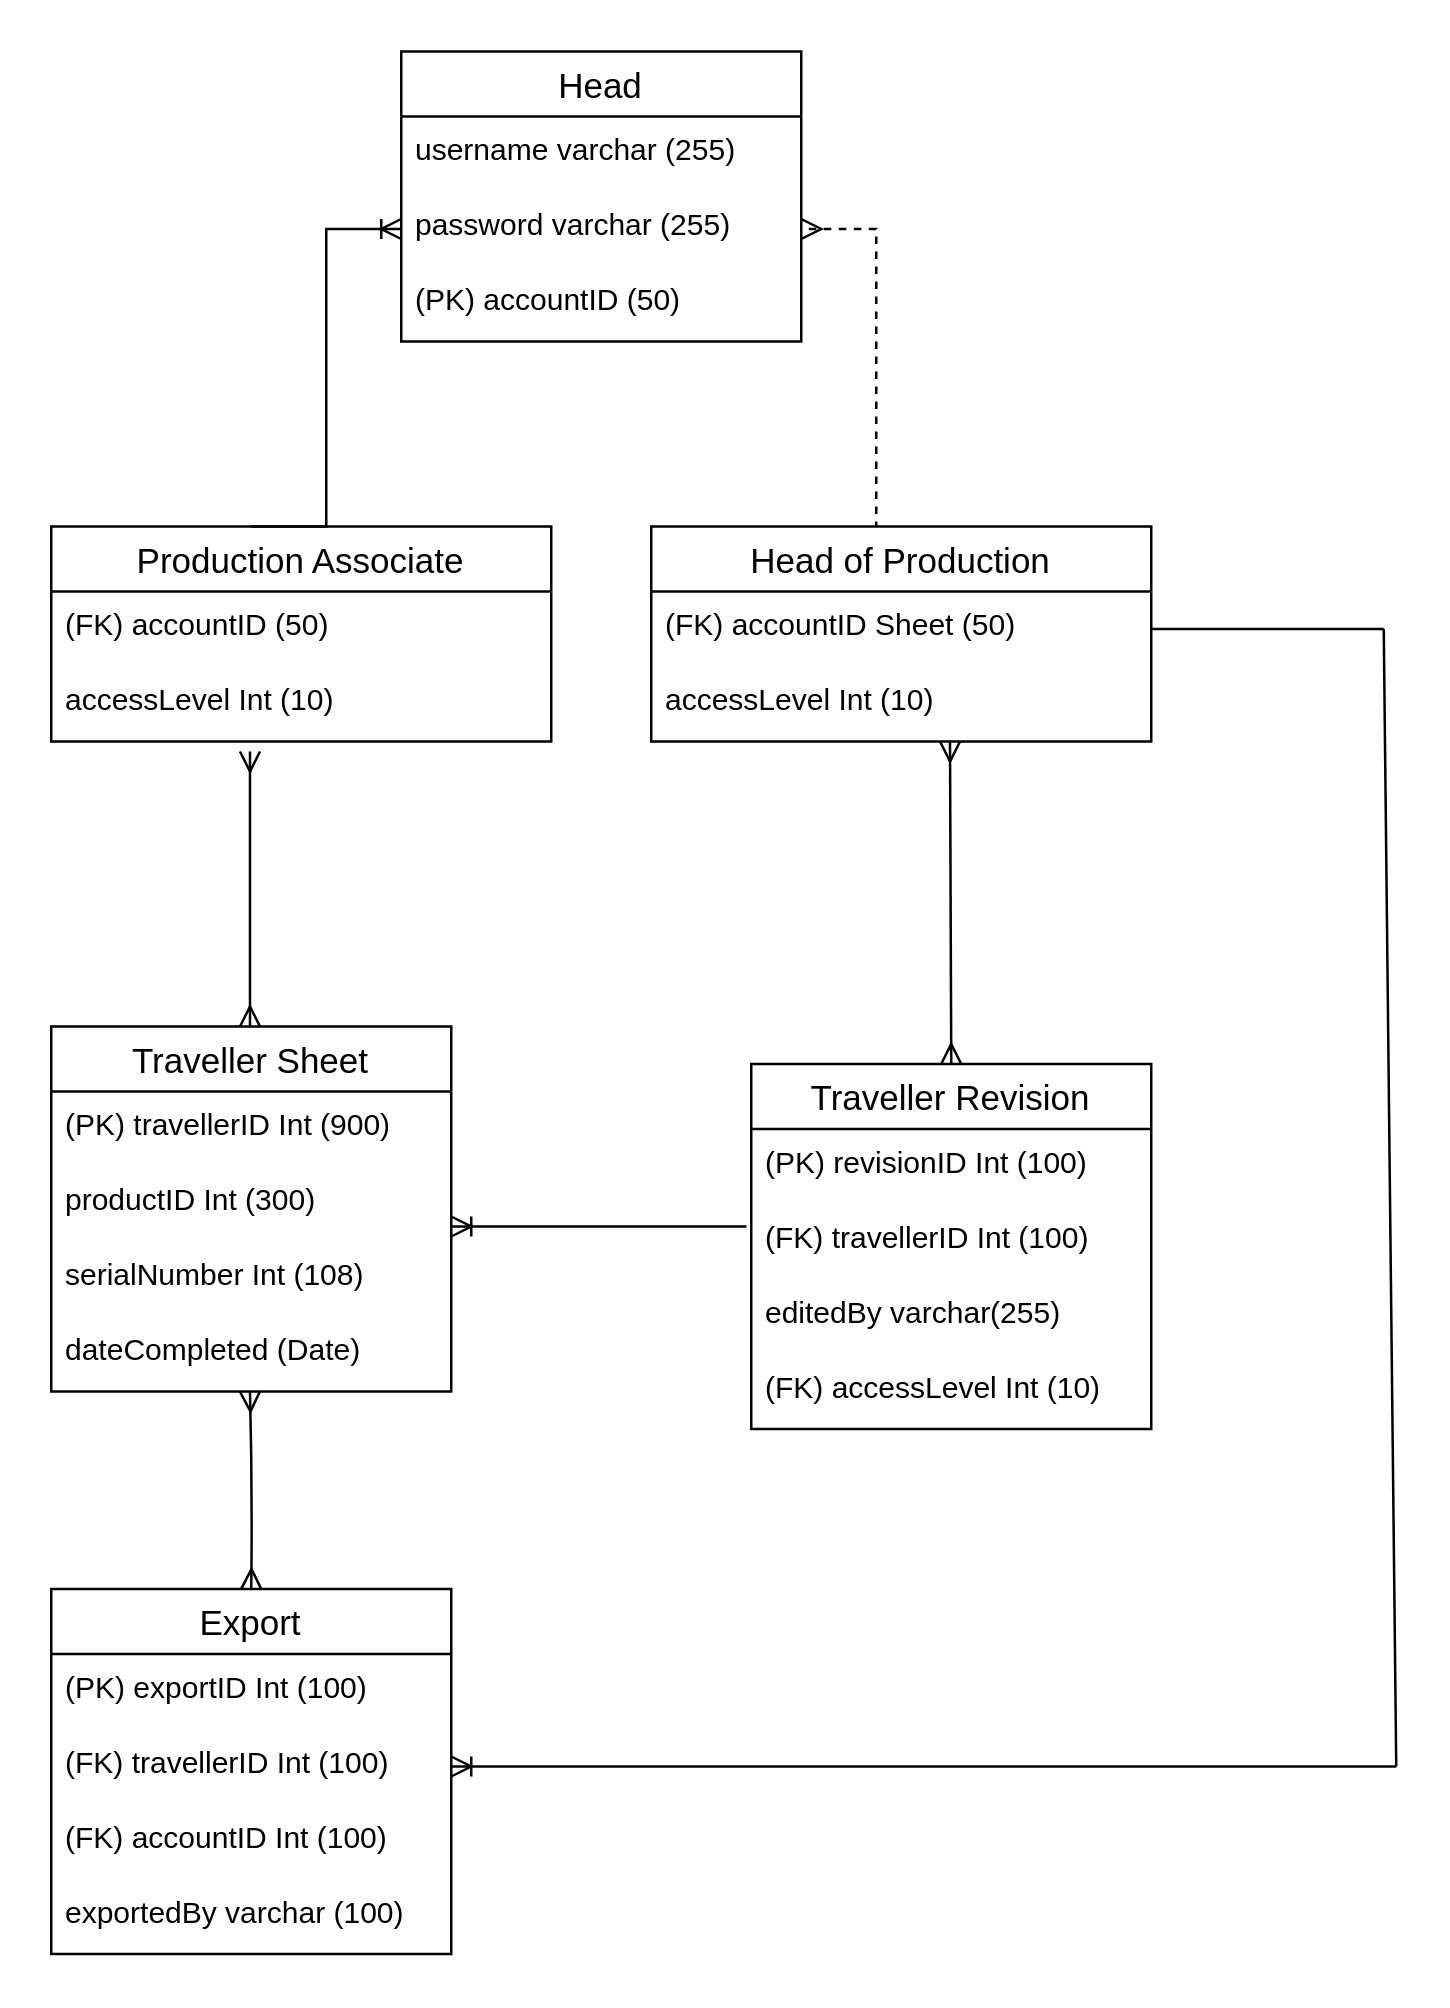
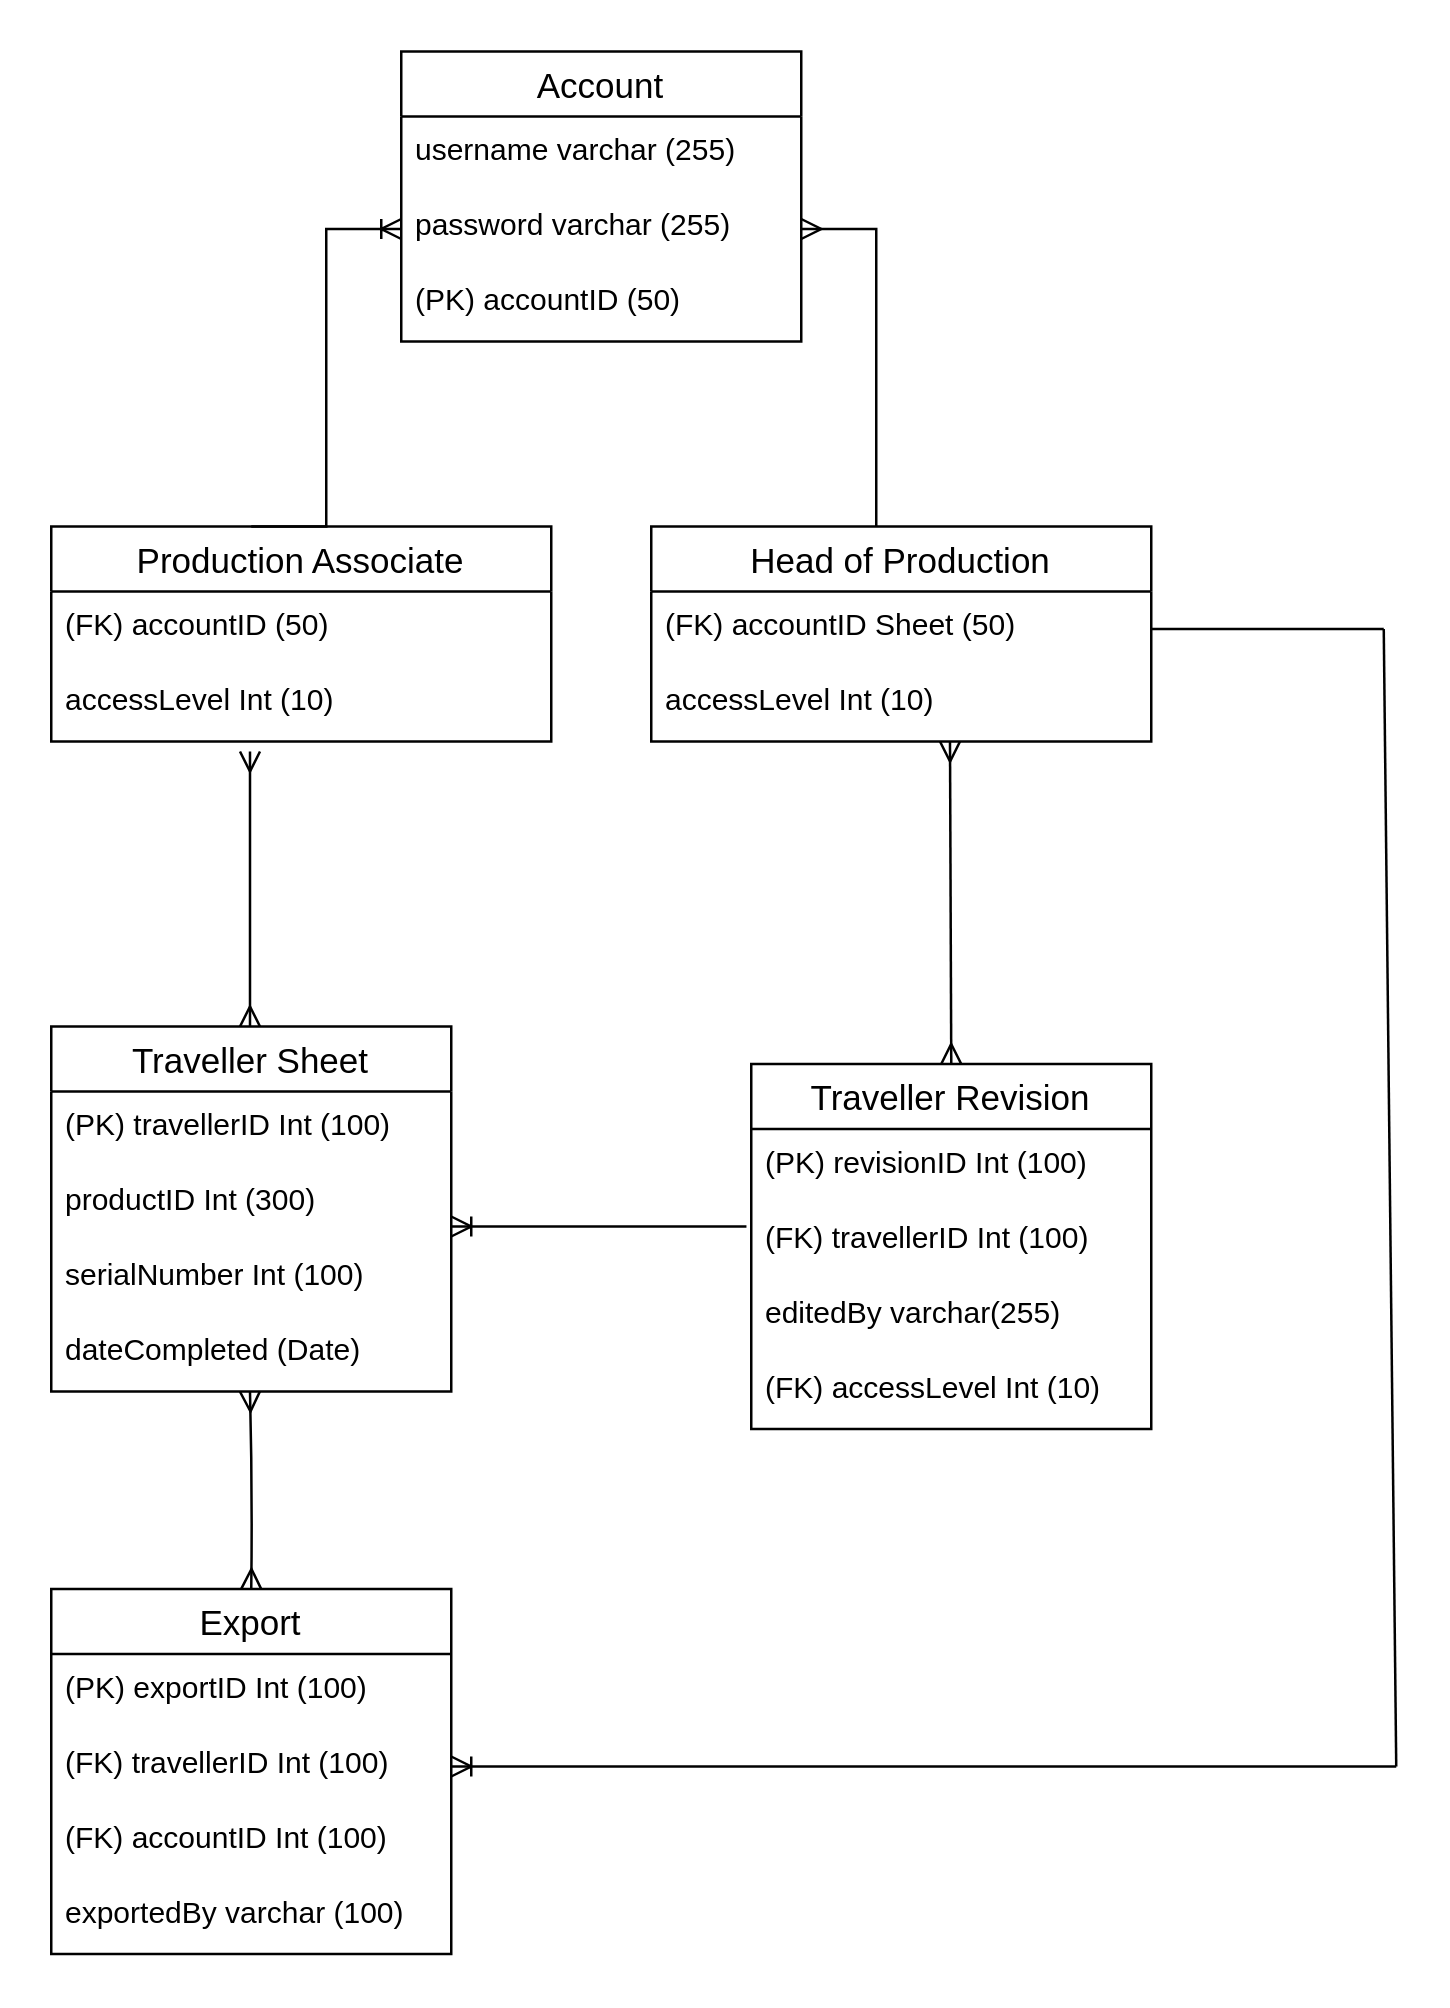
(600, 86) -> (600, 86)
(876, 340) -> (876, 340)
(254, 1145) -> (254, 1145)
(235, 1277) -> (235, 1277)
